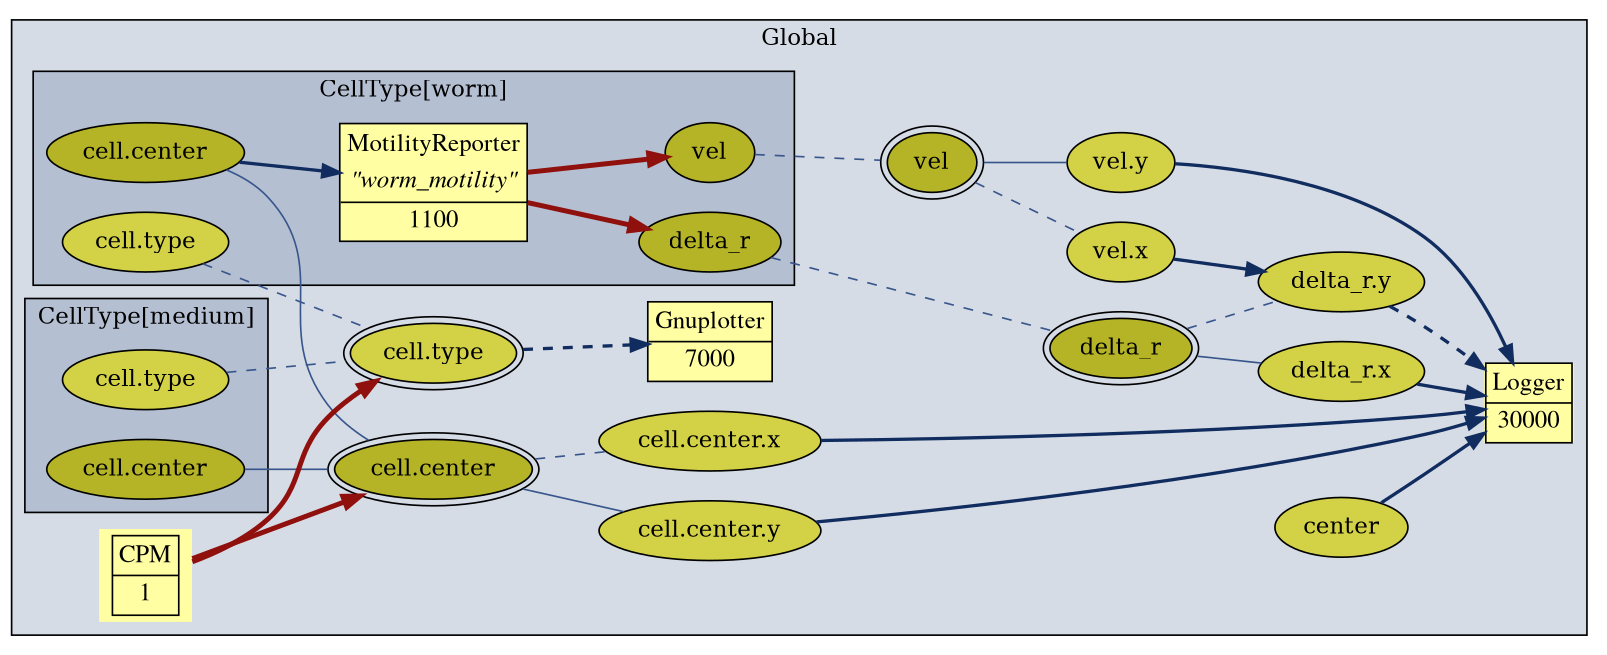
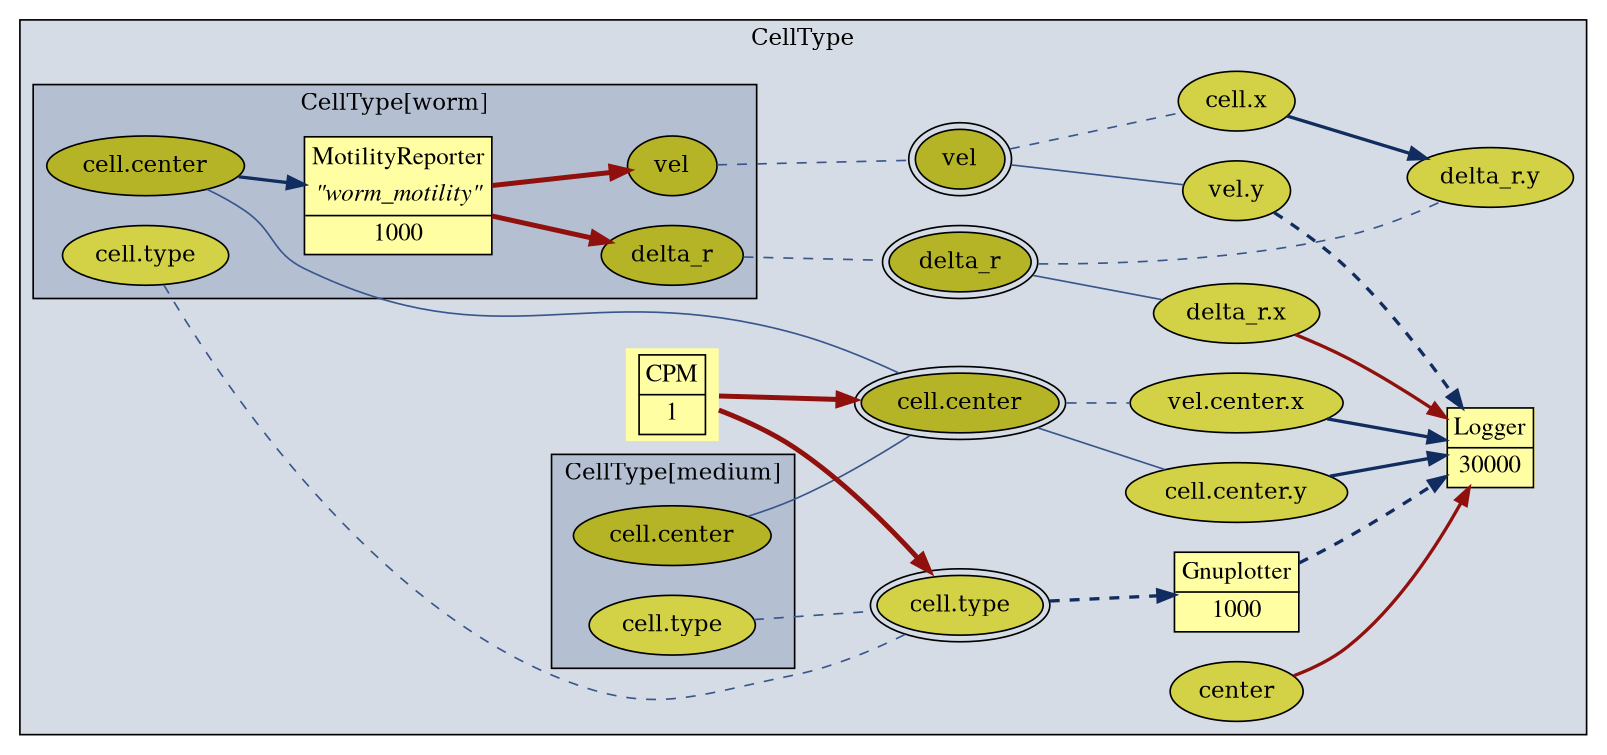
(799, 39) -> (803, 39)
(1370, 207) -> (1372, 294)
(434, 220) -> (399, 233)
(1121, 252) -> (1237, 101)
(1431, 331) -> (1366, 526)
(711, 359) -> (1237, 609)
(1442, 388) -> (1365, 368)
(710, 441) -> (1237, 403)
(1426, 473) -> (1392, 604)
